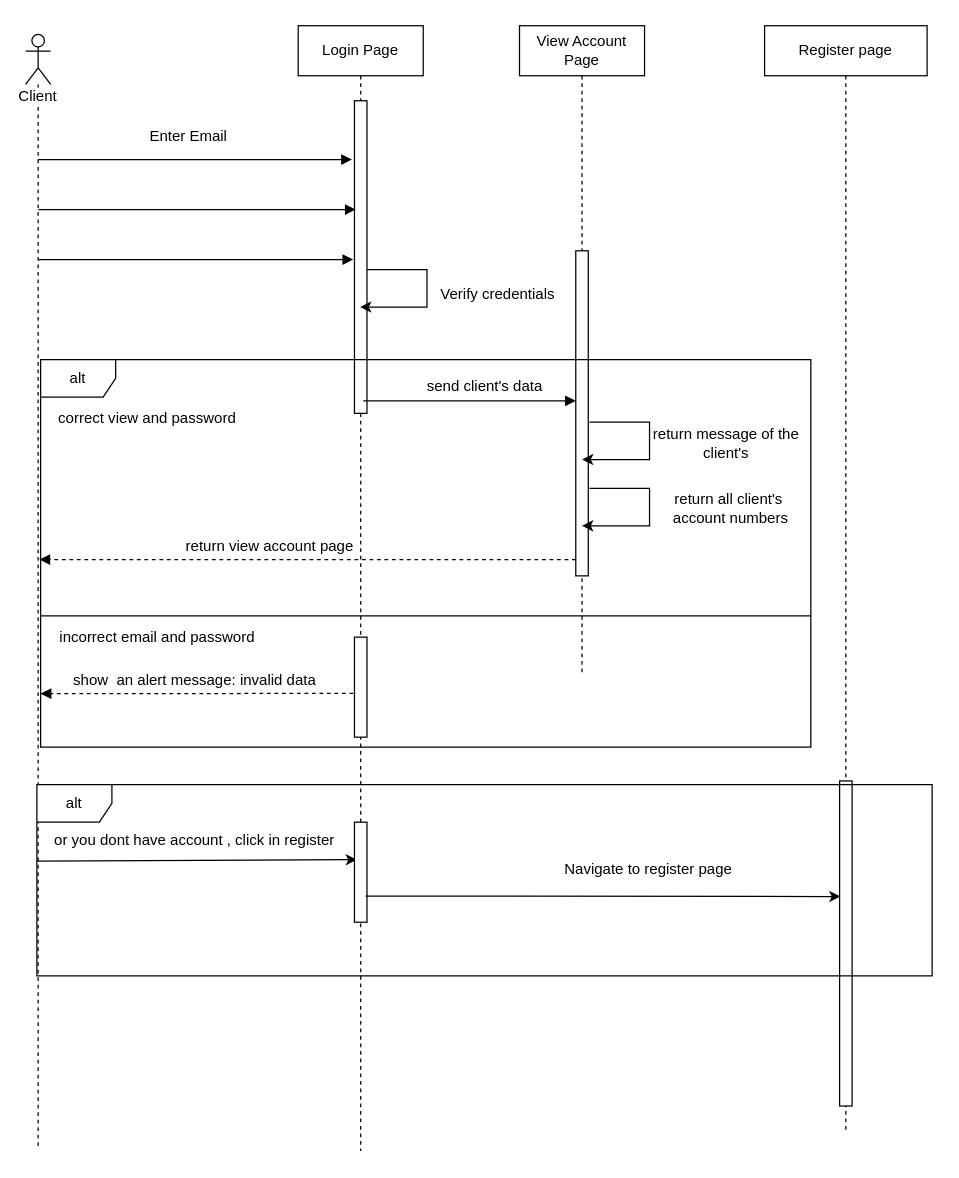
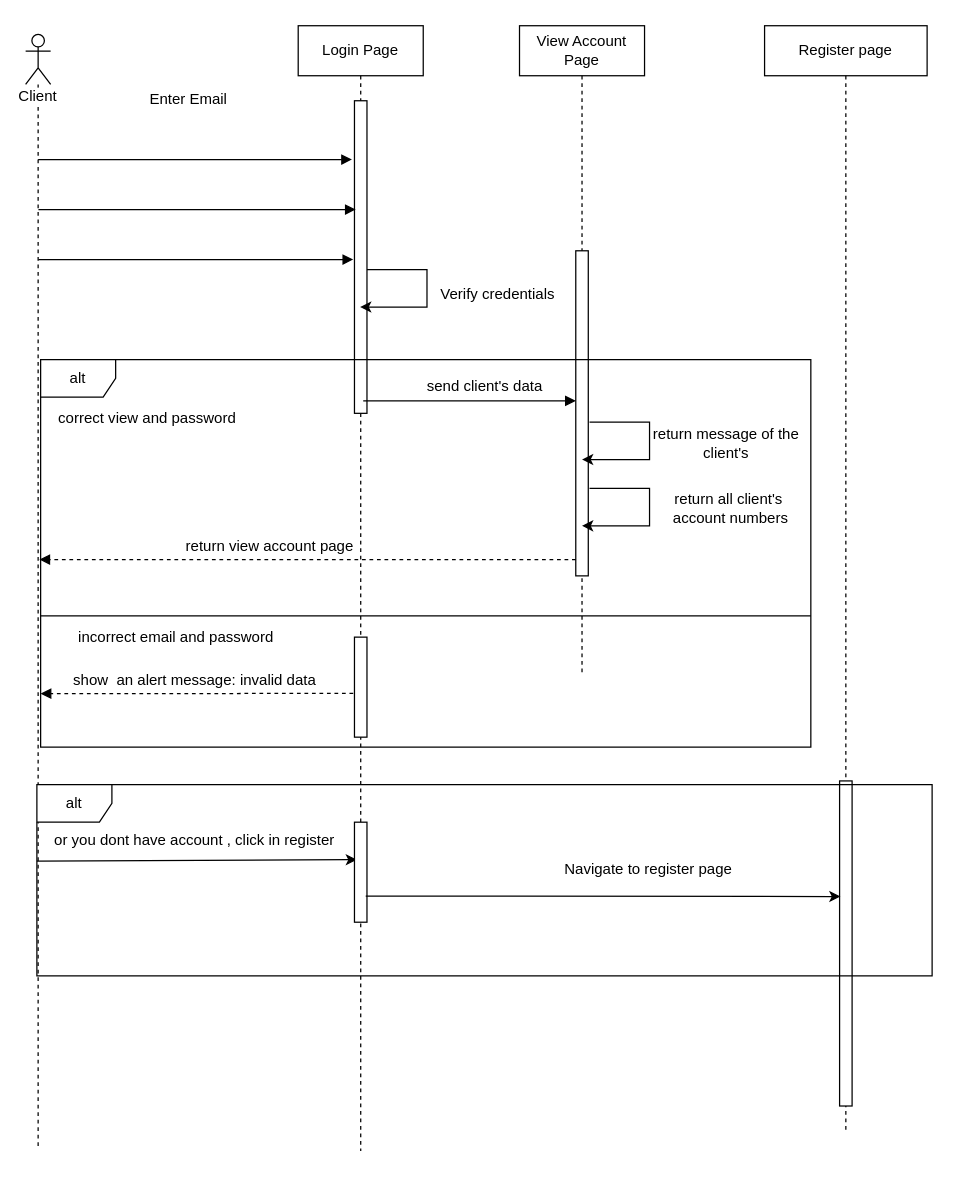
(188, 137) -> (188, 99)
(157, 637) -> (176, 637)
